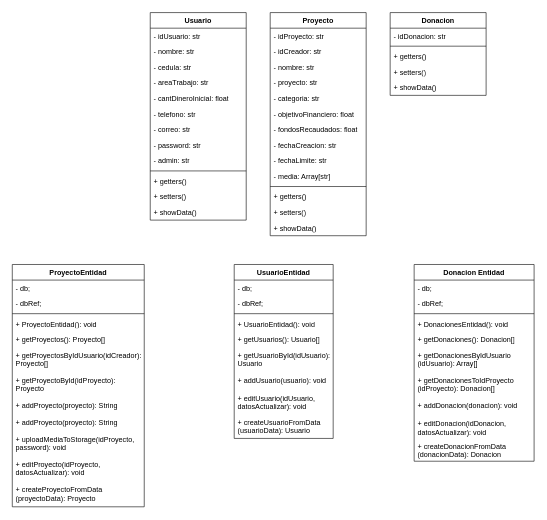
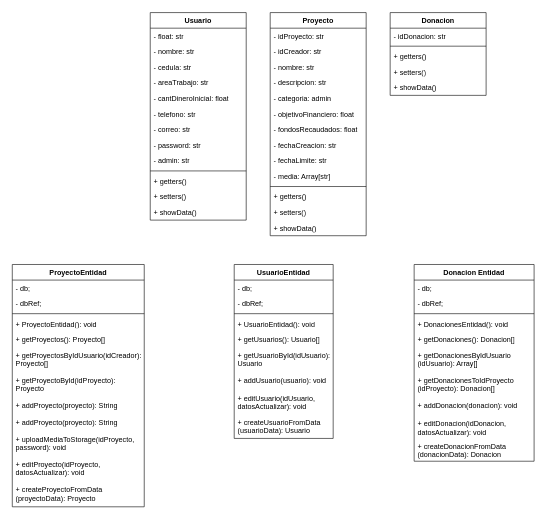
(181, 36) -> (174, 36)
(301, 83) -> (306, 83)
(302, 99) -> (306, 99)
